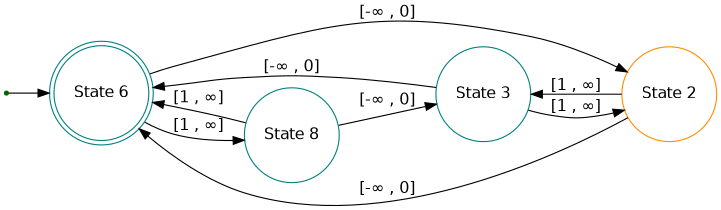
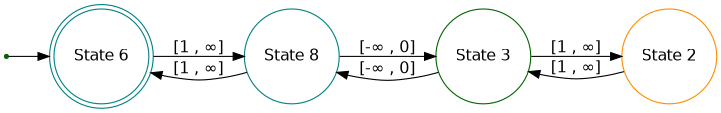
(384, 22) -> none
(300, 76) -> (393, 80)
(483, 94) -> (483, 56)
(387, 201) -> none
